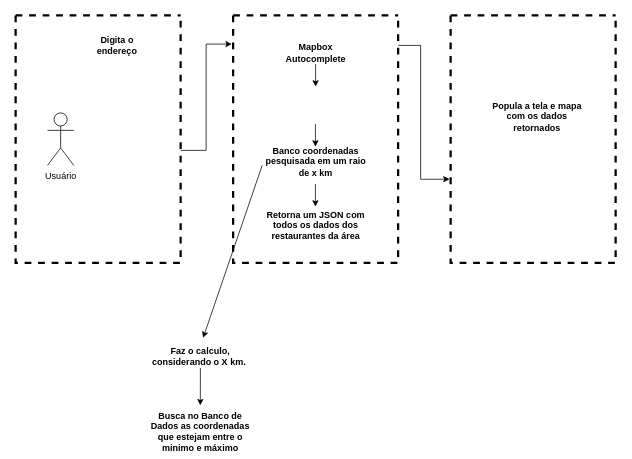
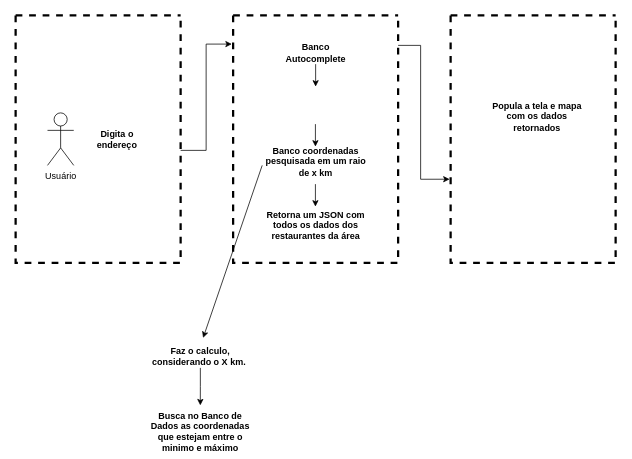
(117, 45) -> (117, 139)
(316, 53) -> (316, 53)
